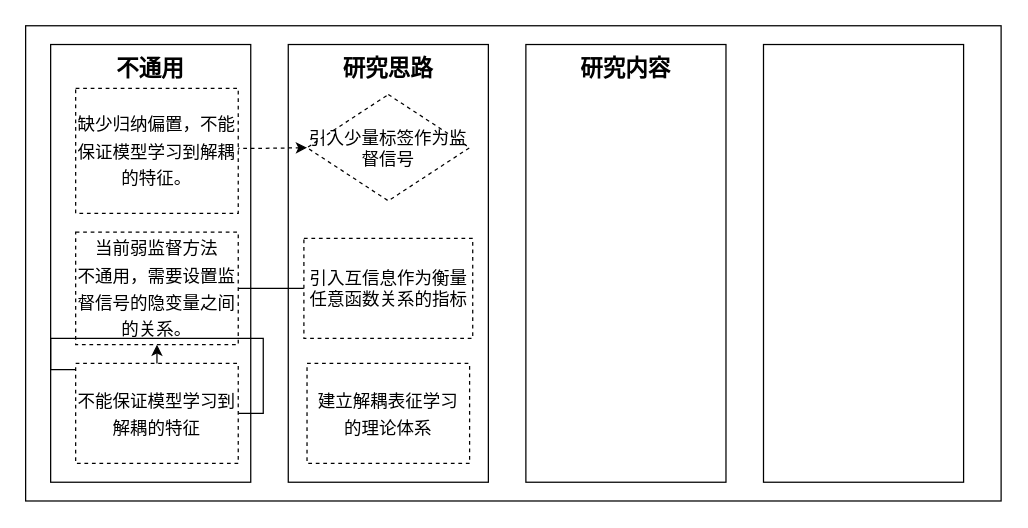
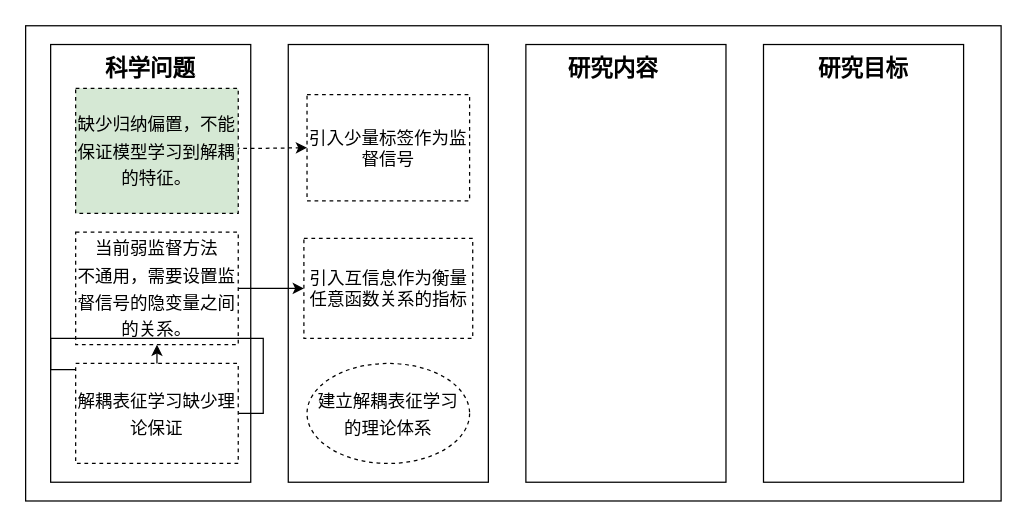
(151, 69) -> (151, 69)
(388, 69) -> none
(626, 69) -> (613, 69)
none -> (863, 69)
(388, 148) -> (388, 148)
(157, 151) -> (157, 151)
(297, 288) -> (294, 288)
(157, 413) -> (157, 413)
(388, 413) -> (388, 413)
